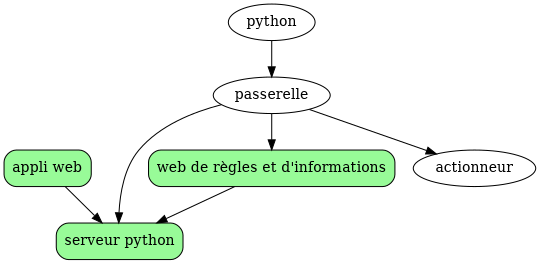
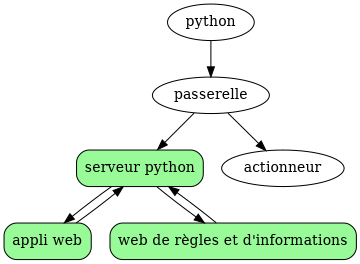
(272, 127) -> (176, 202)
none -> (92, 201)
